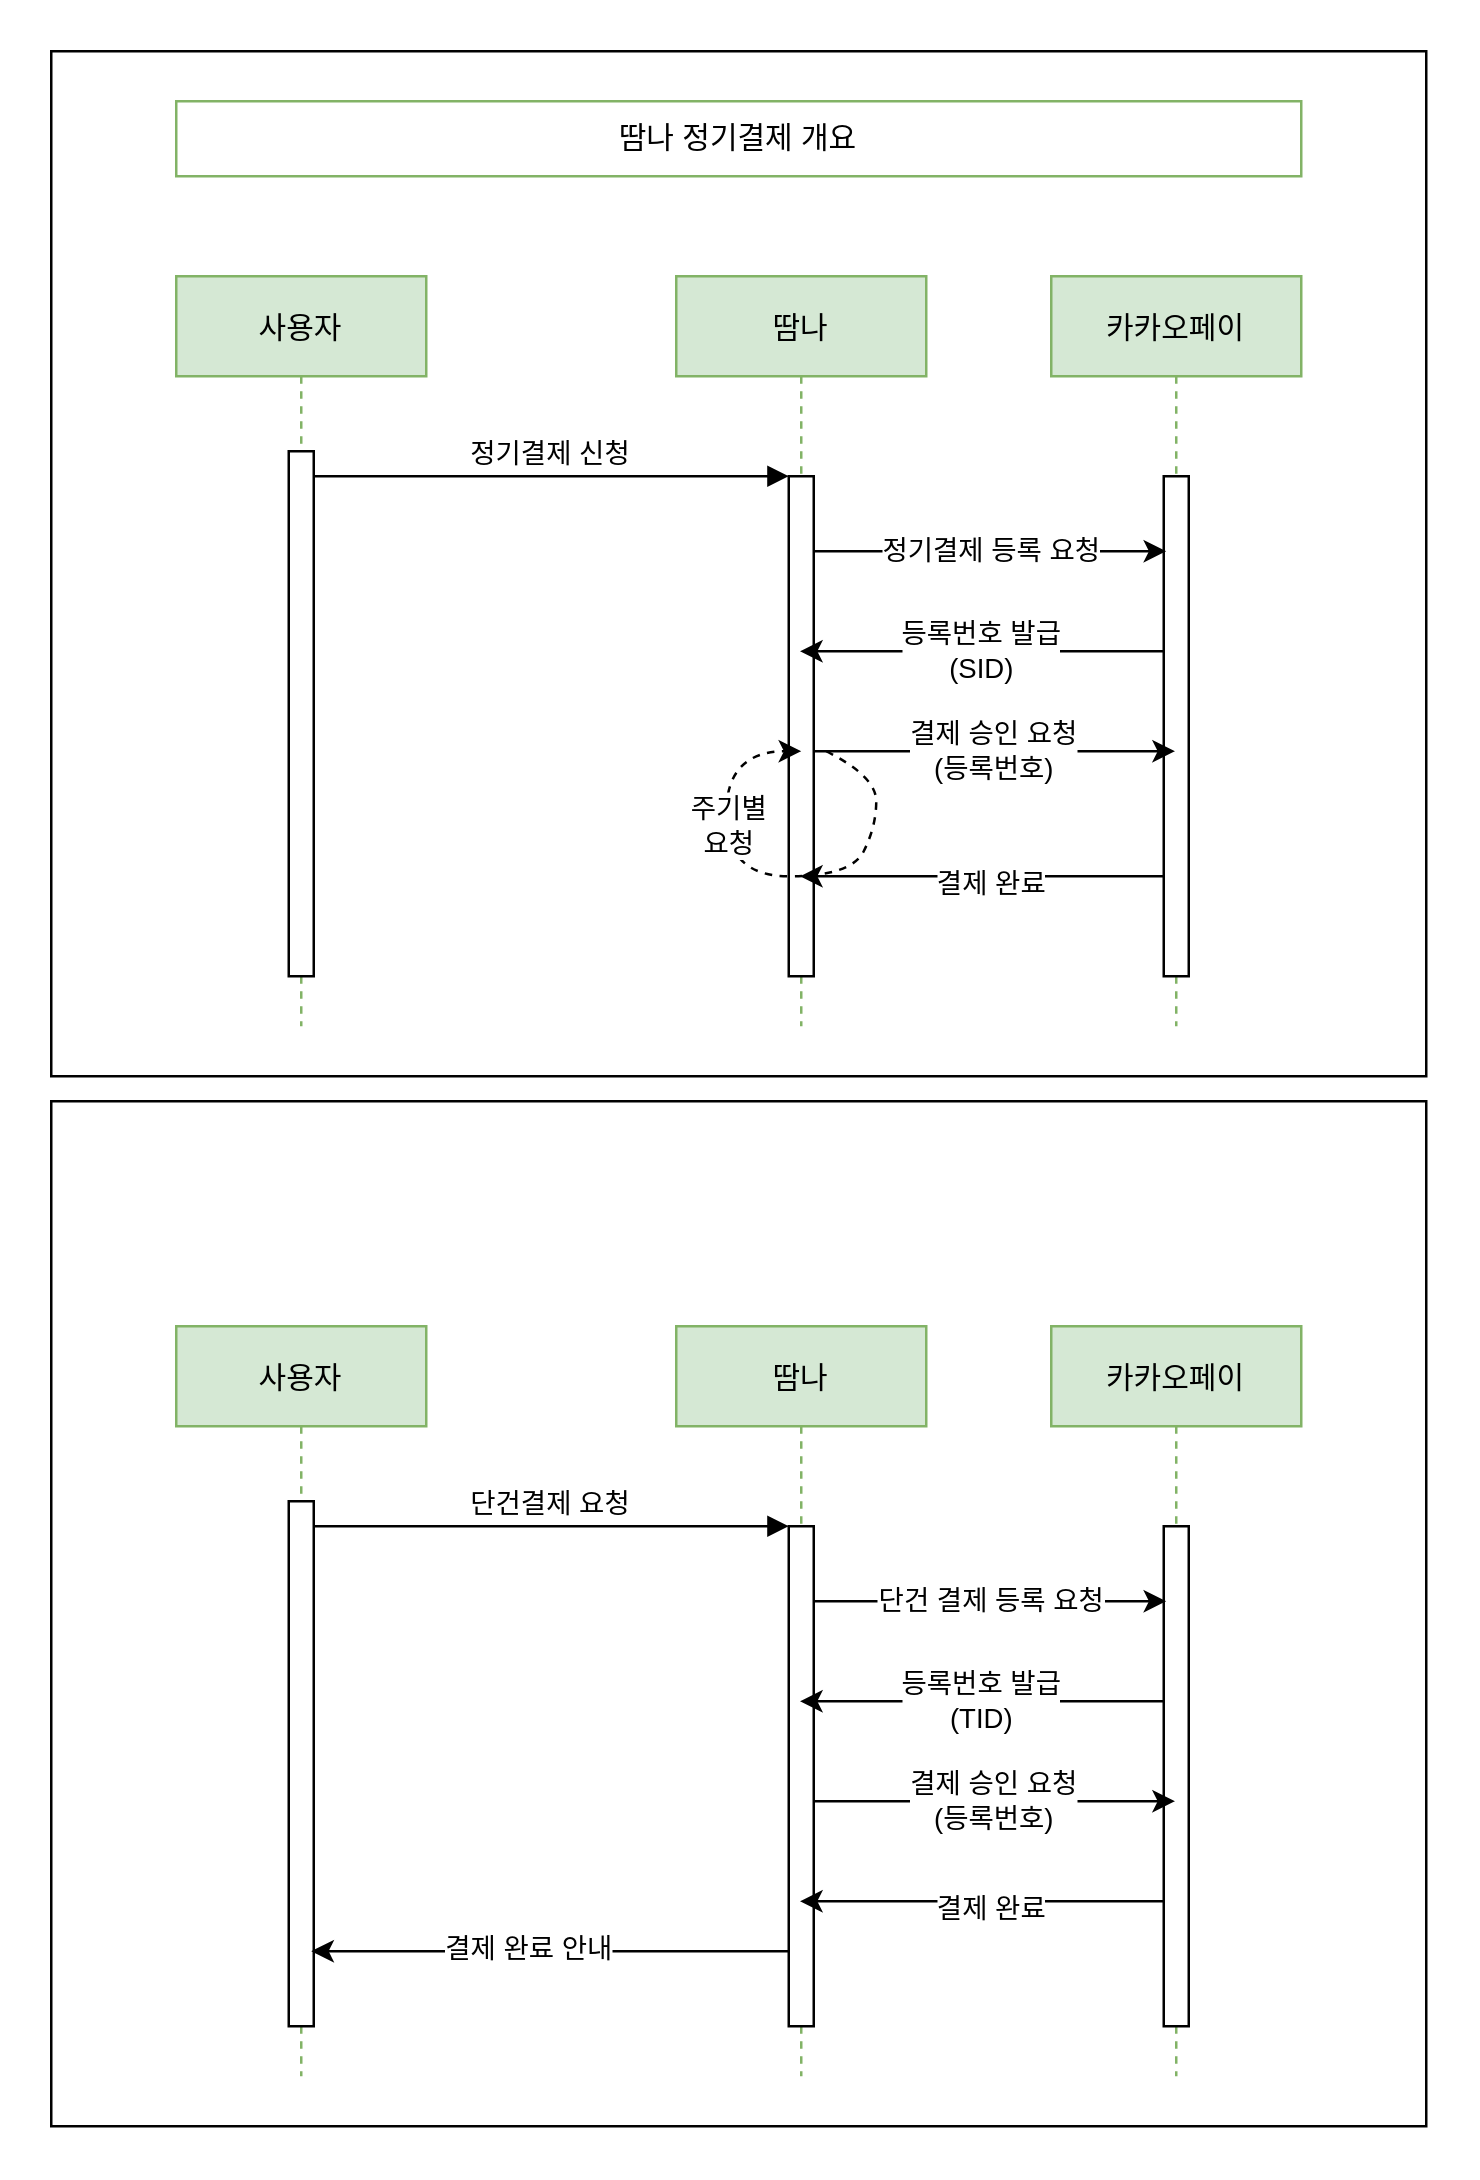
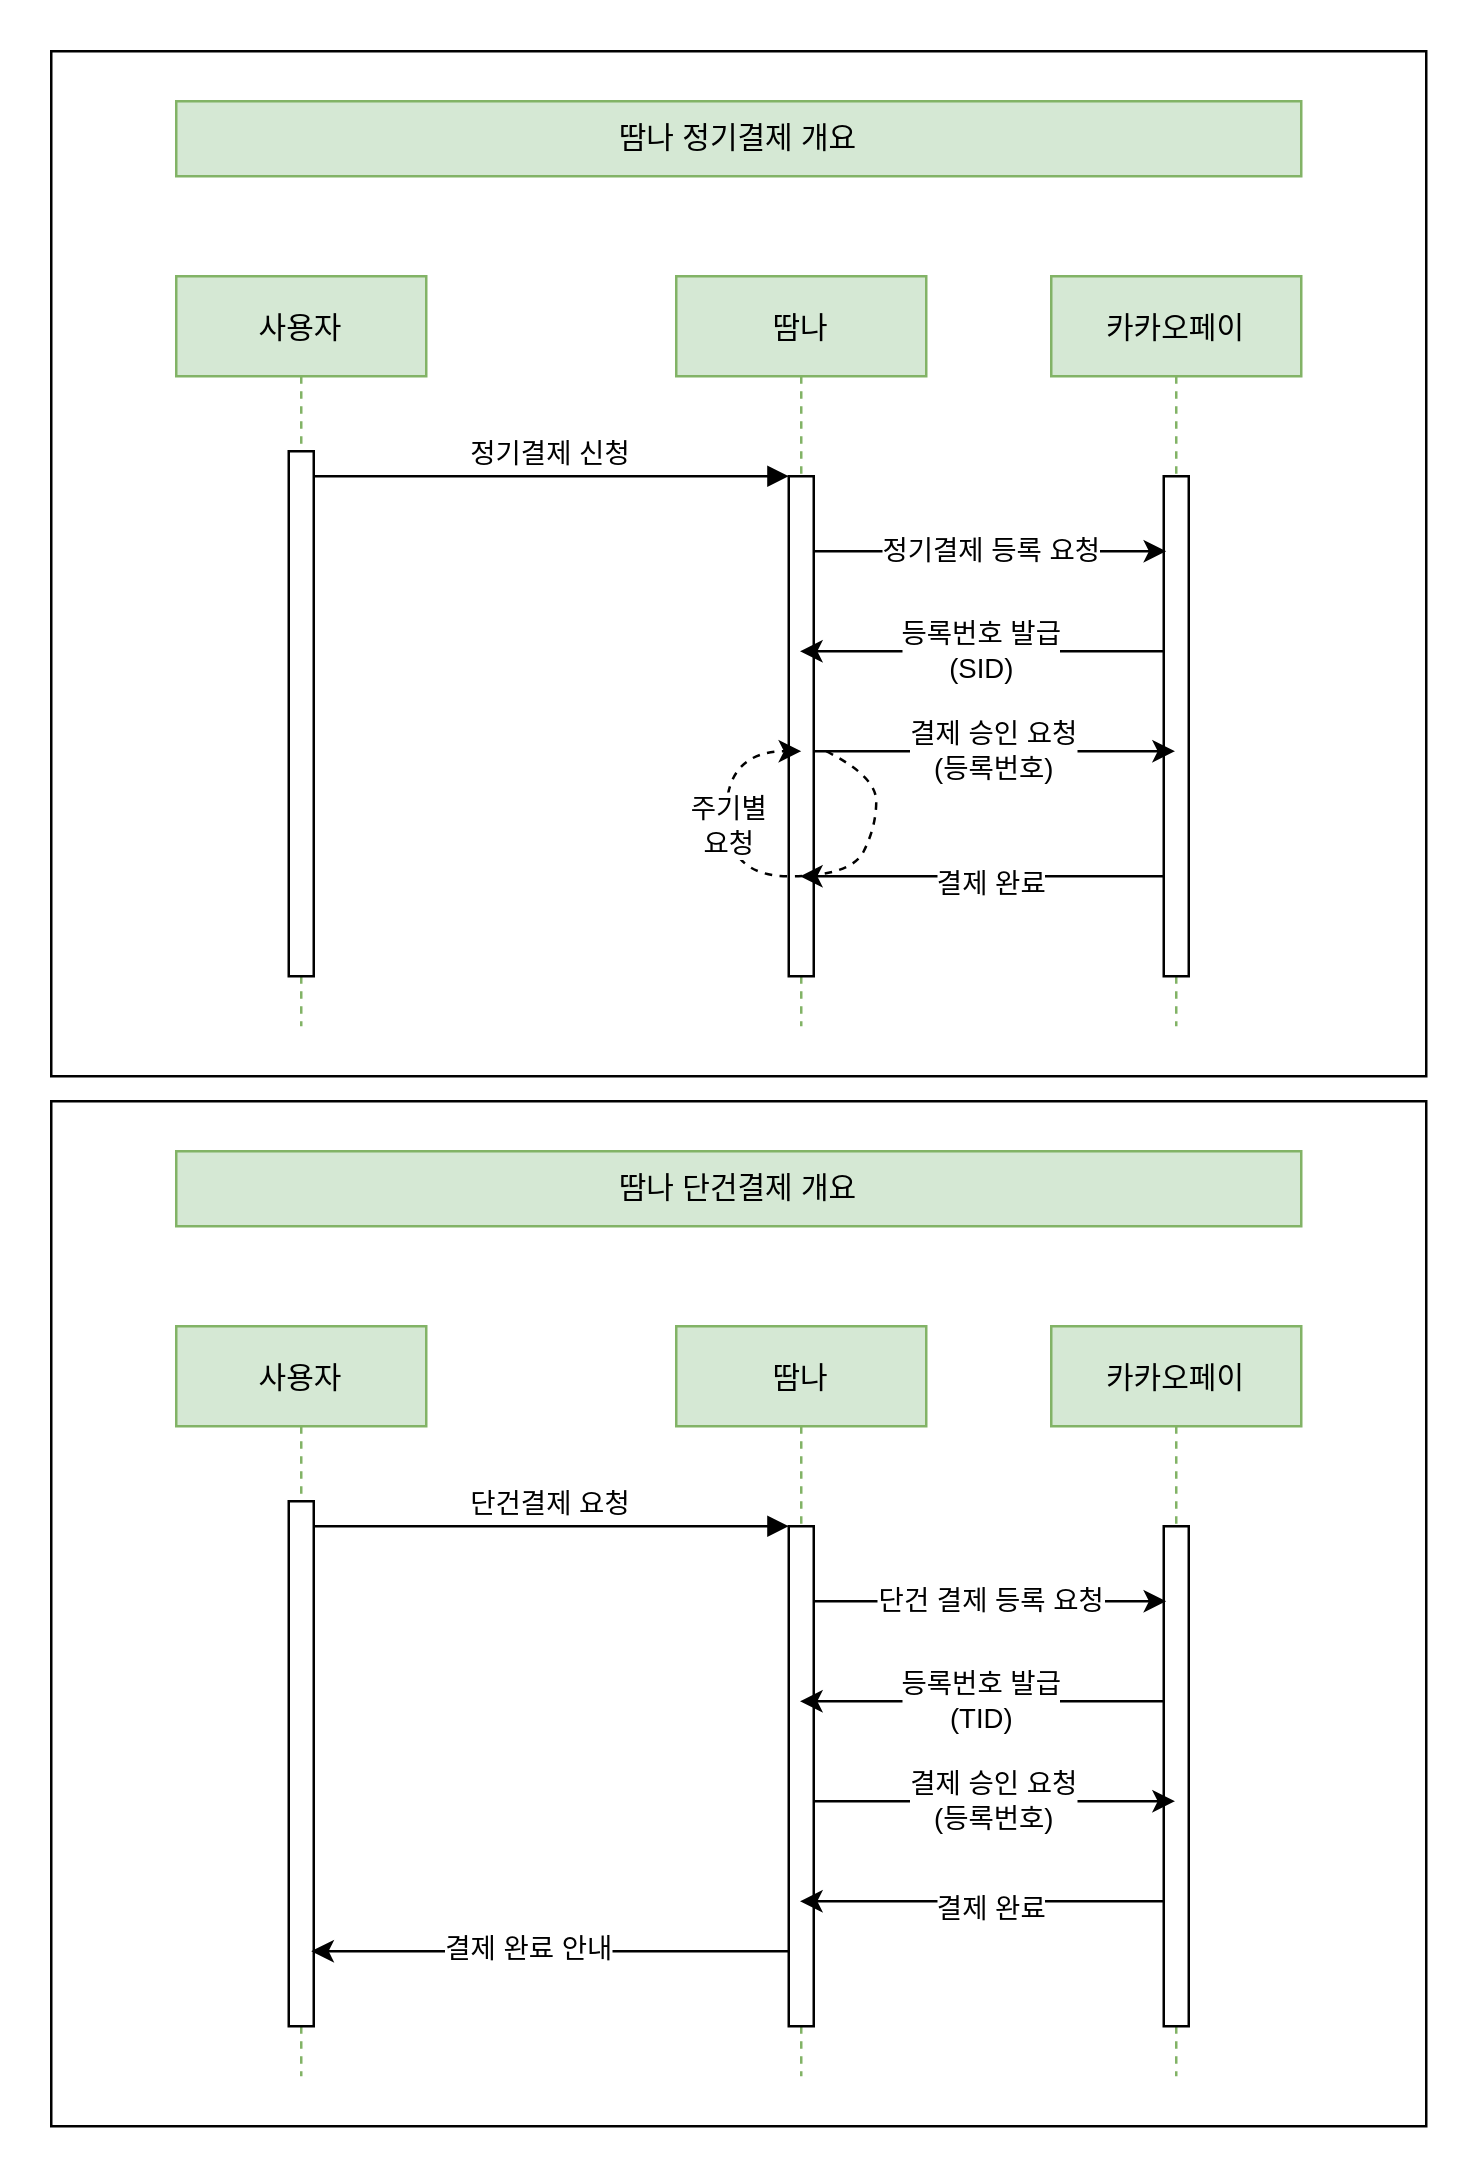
(739, 139) -> (739, 139)
none -> (739, 1189)
